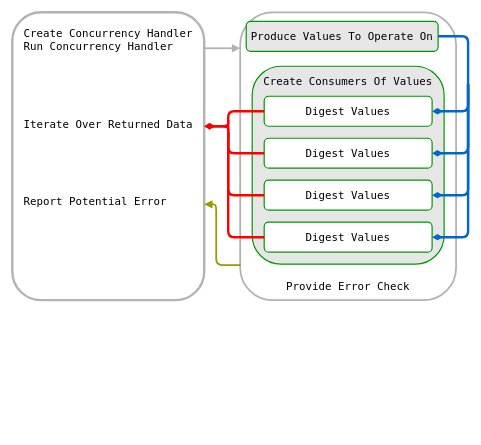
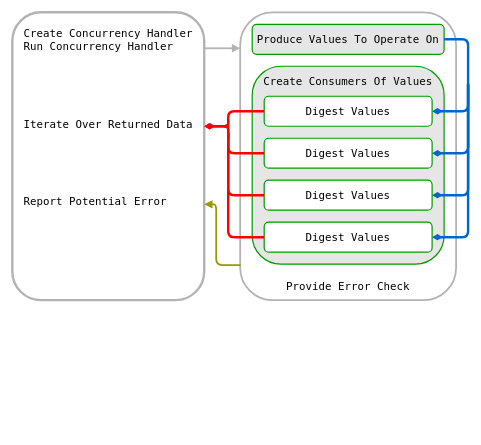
(342, 36) -> (348, 39)
